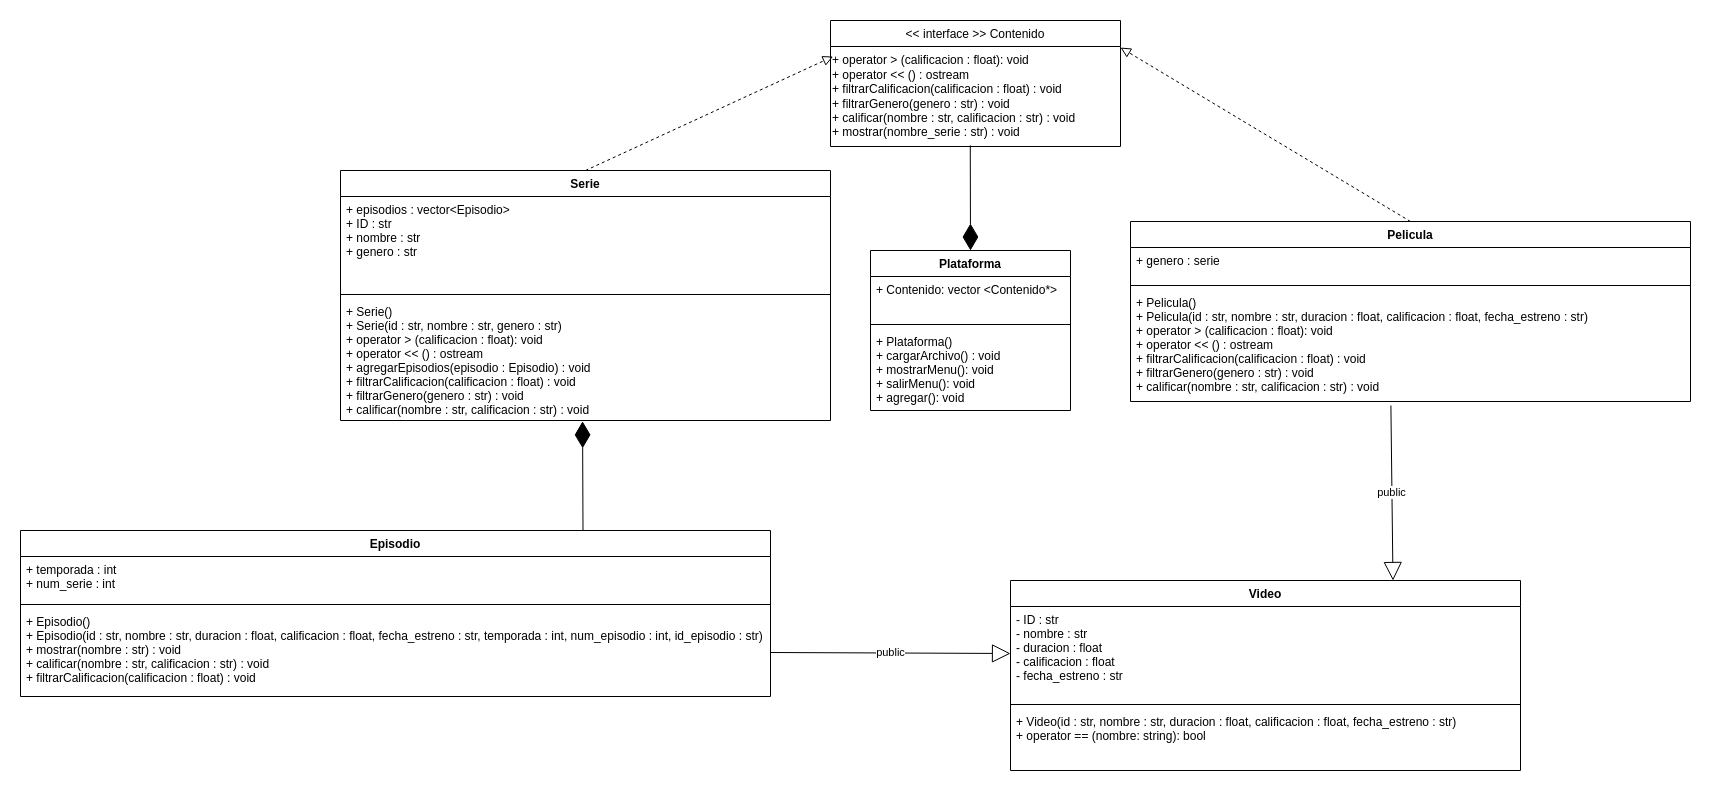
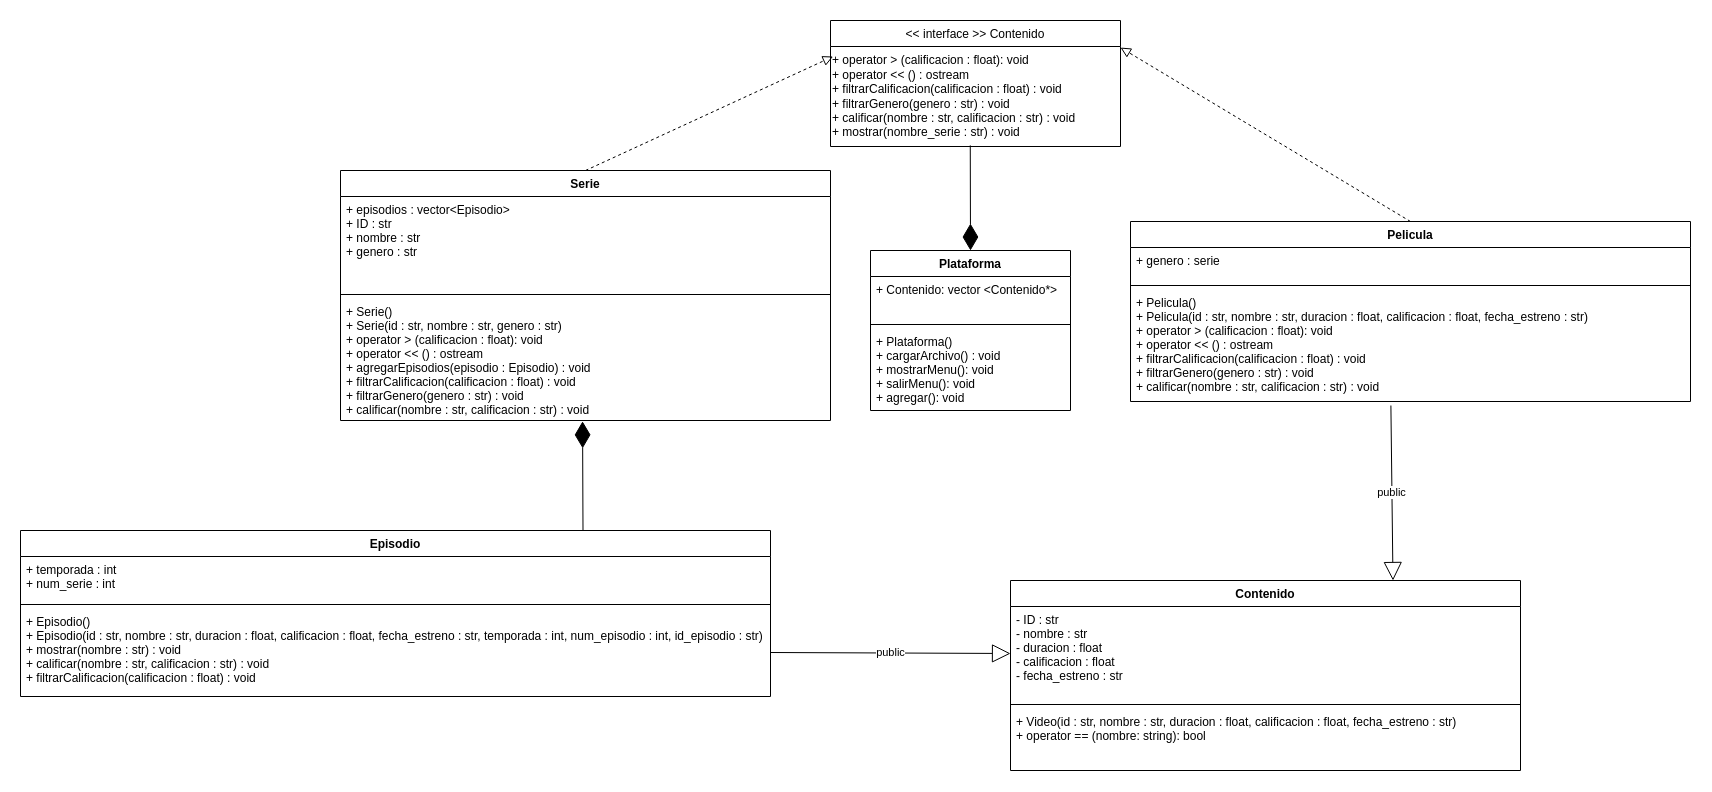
(1265, 594) -> (1265, 594)
